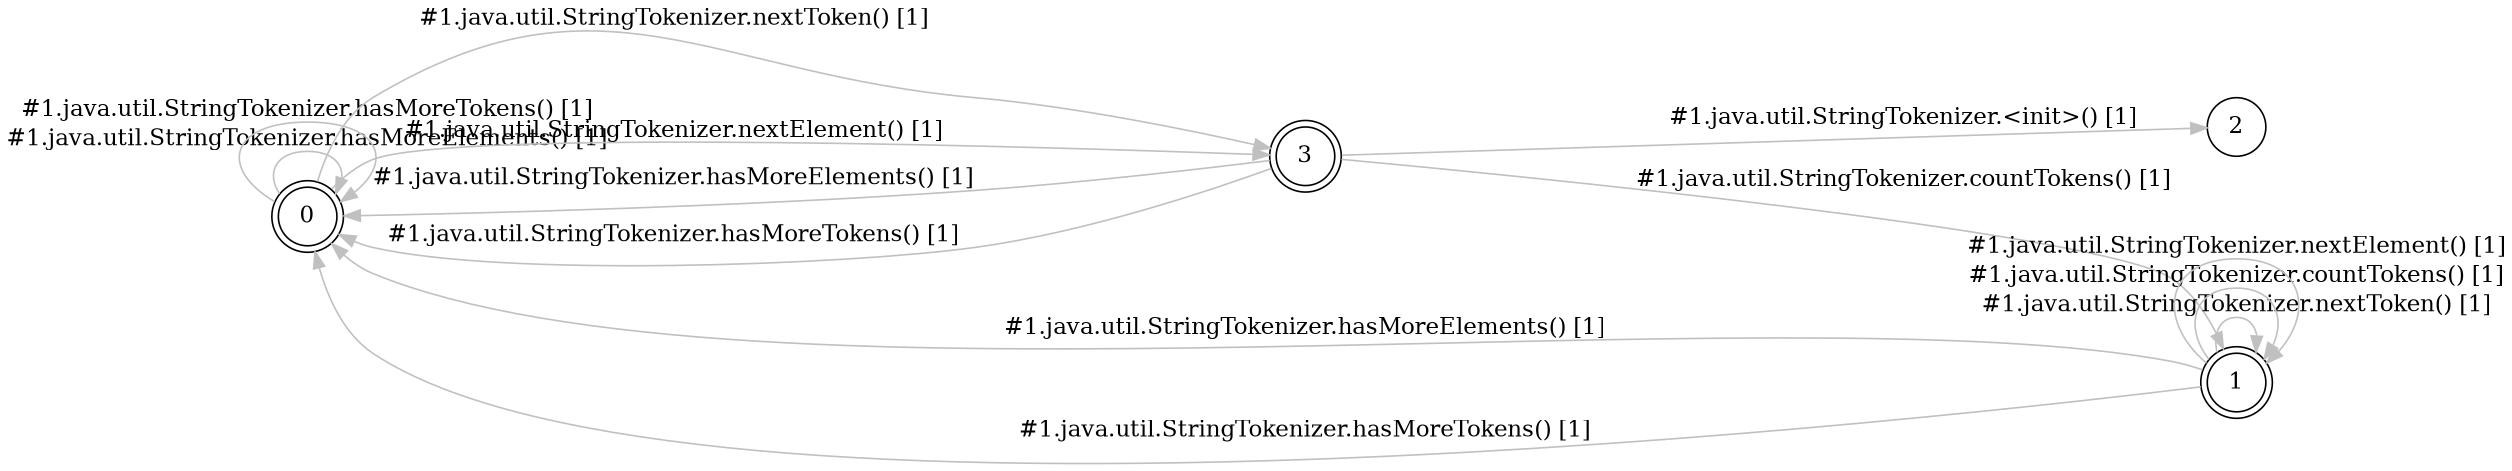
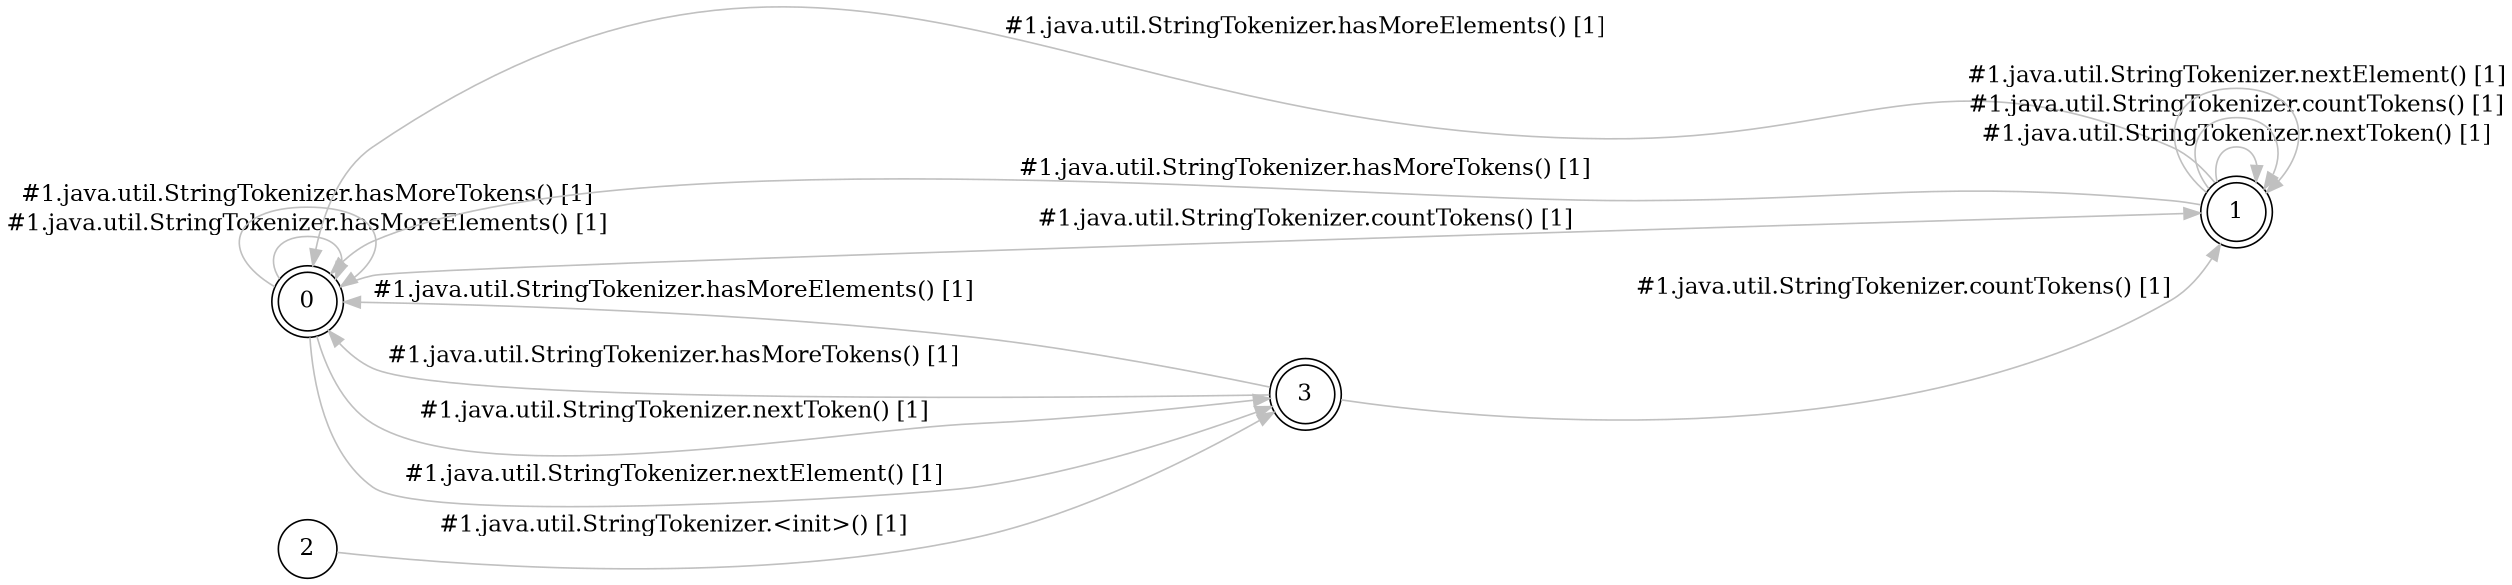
(1766, 142) -> (811, 561)
none -> (1261, 242)
